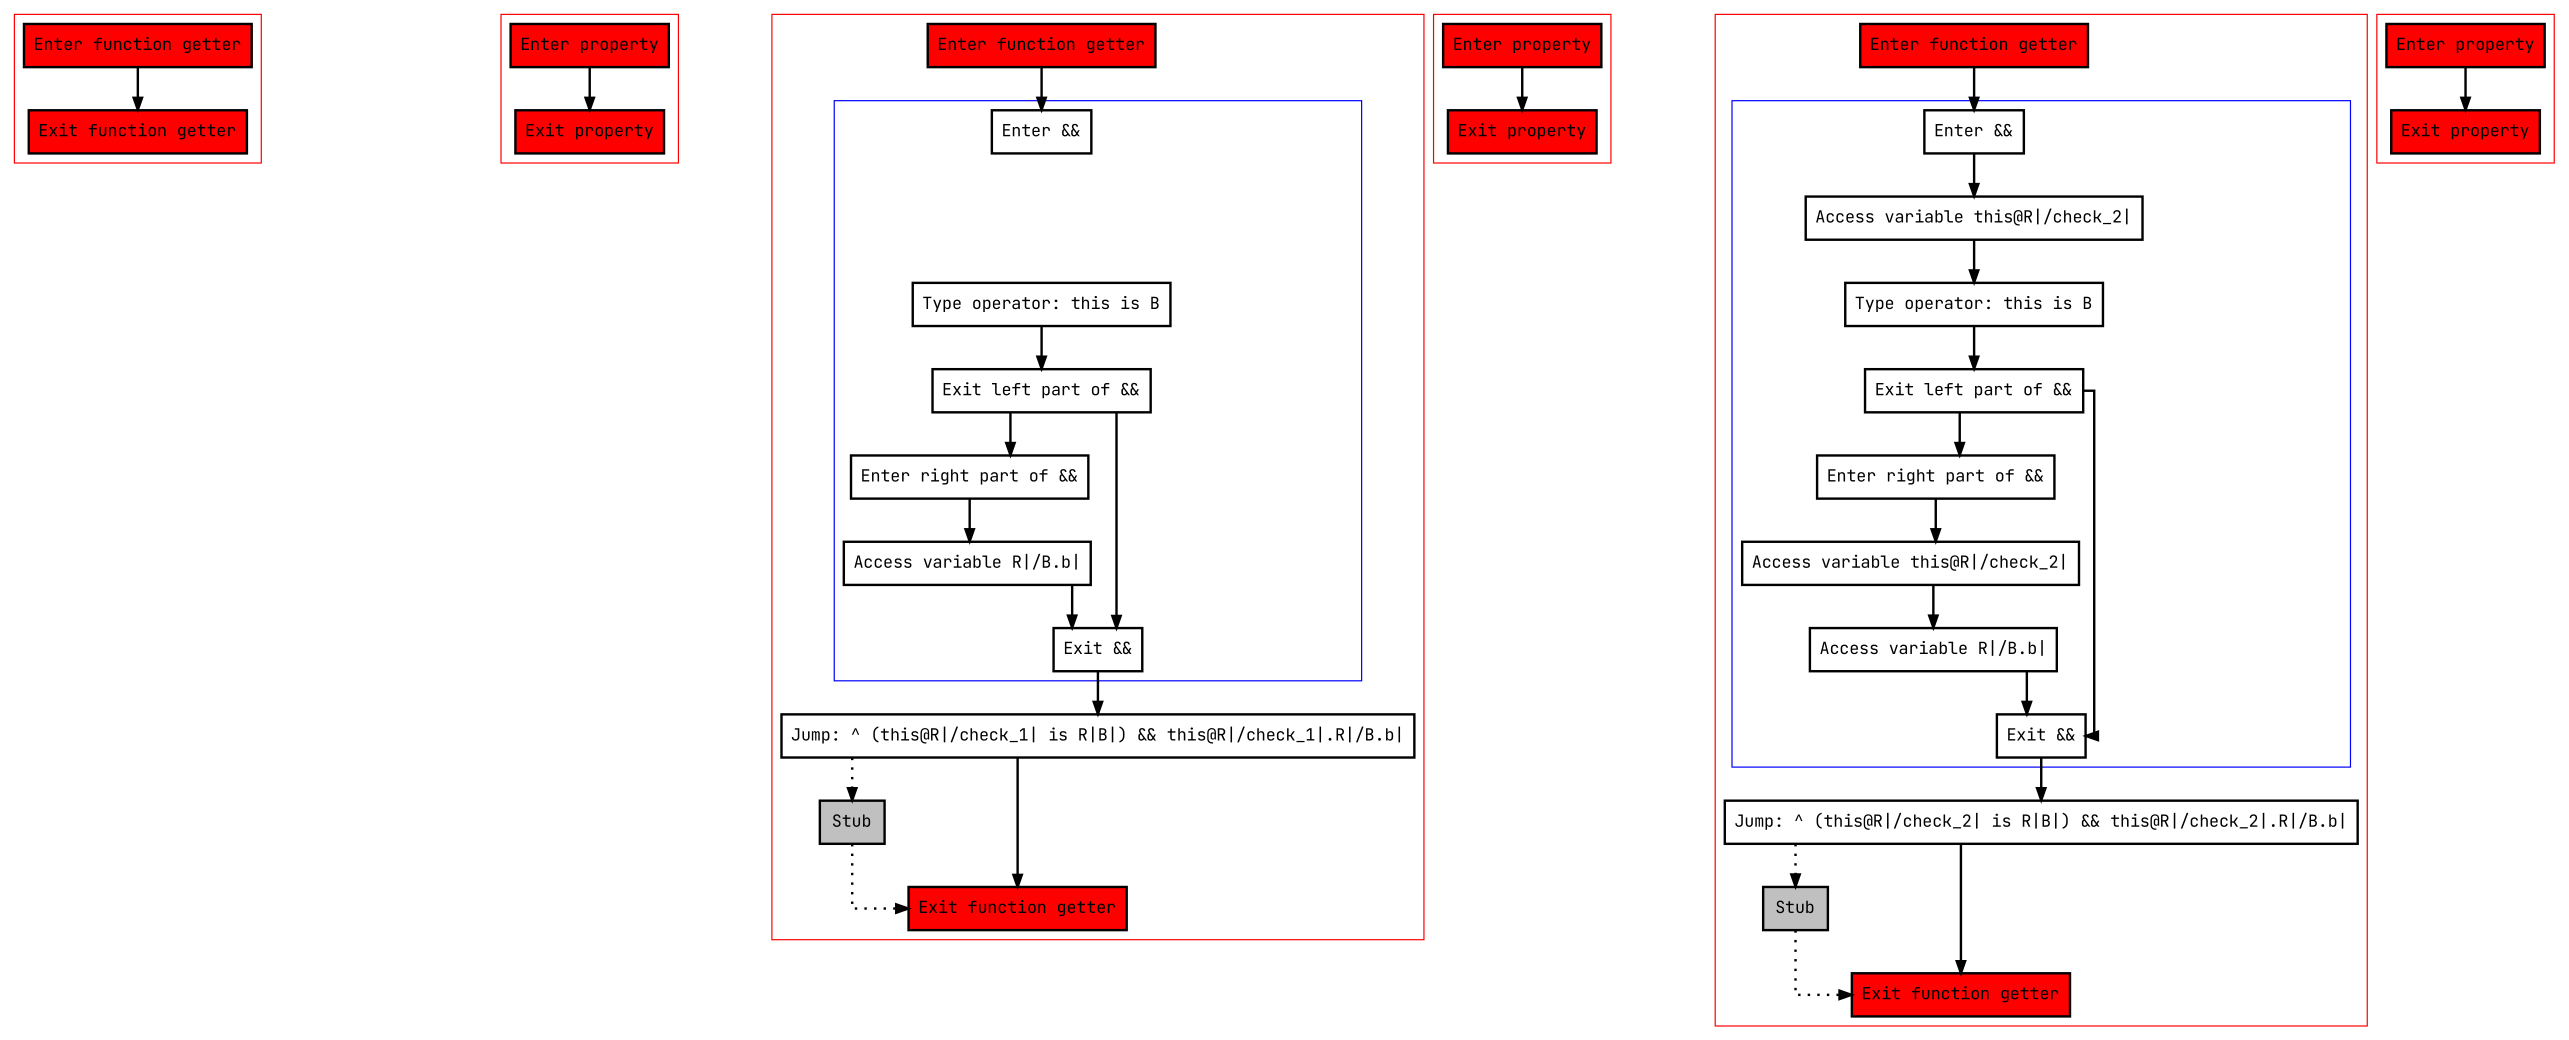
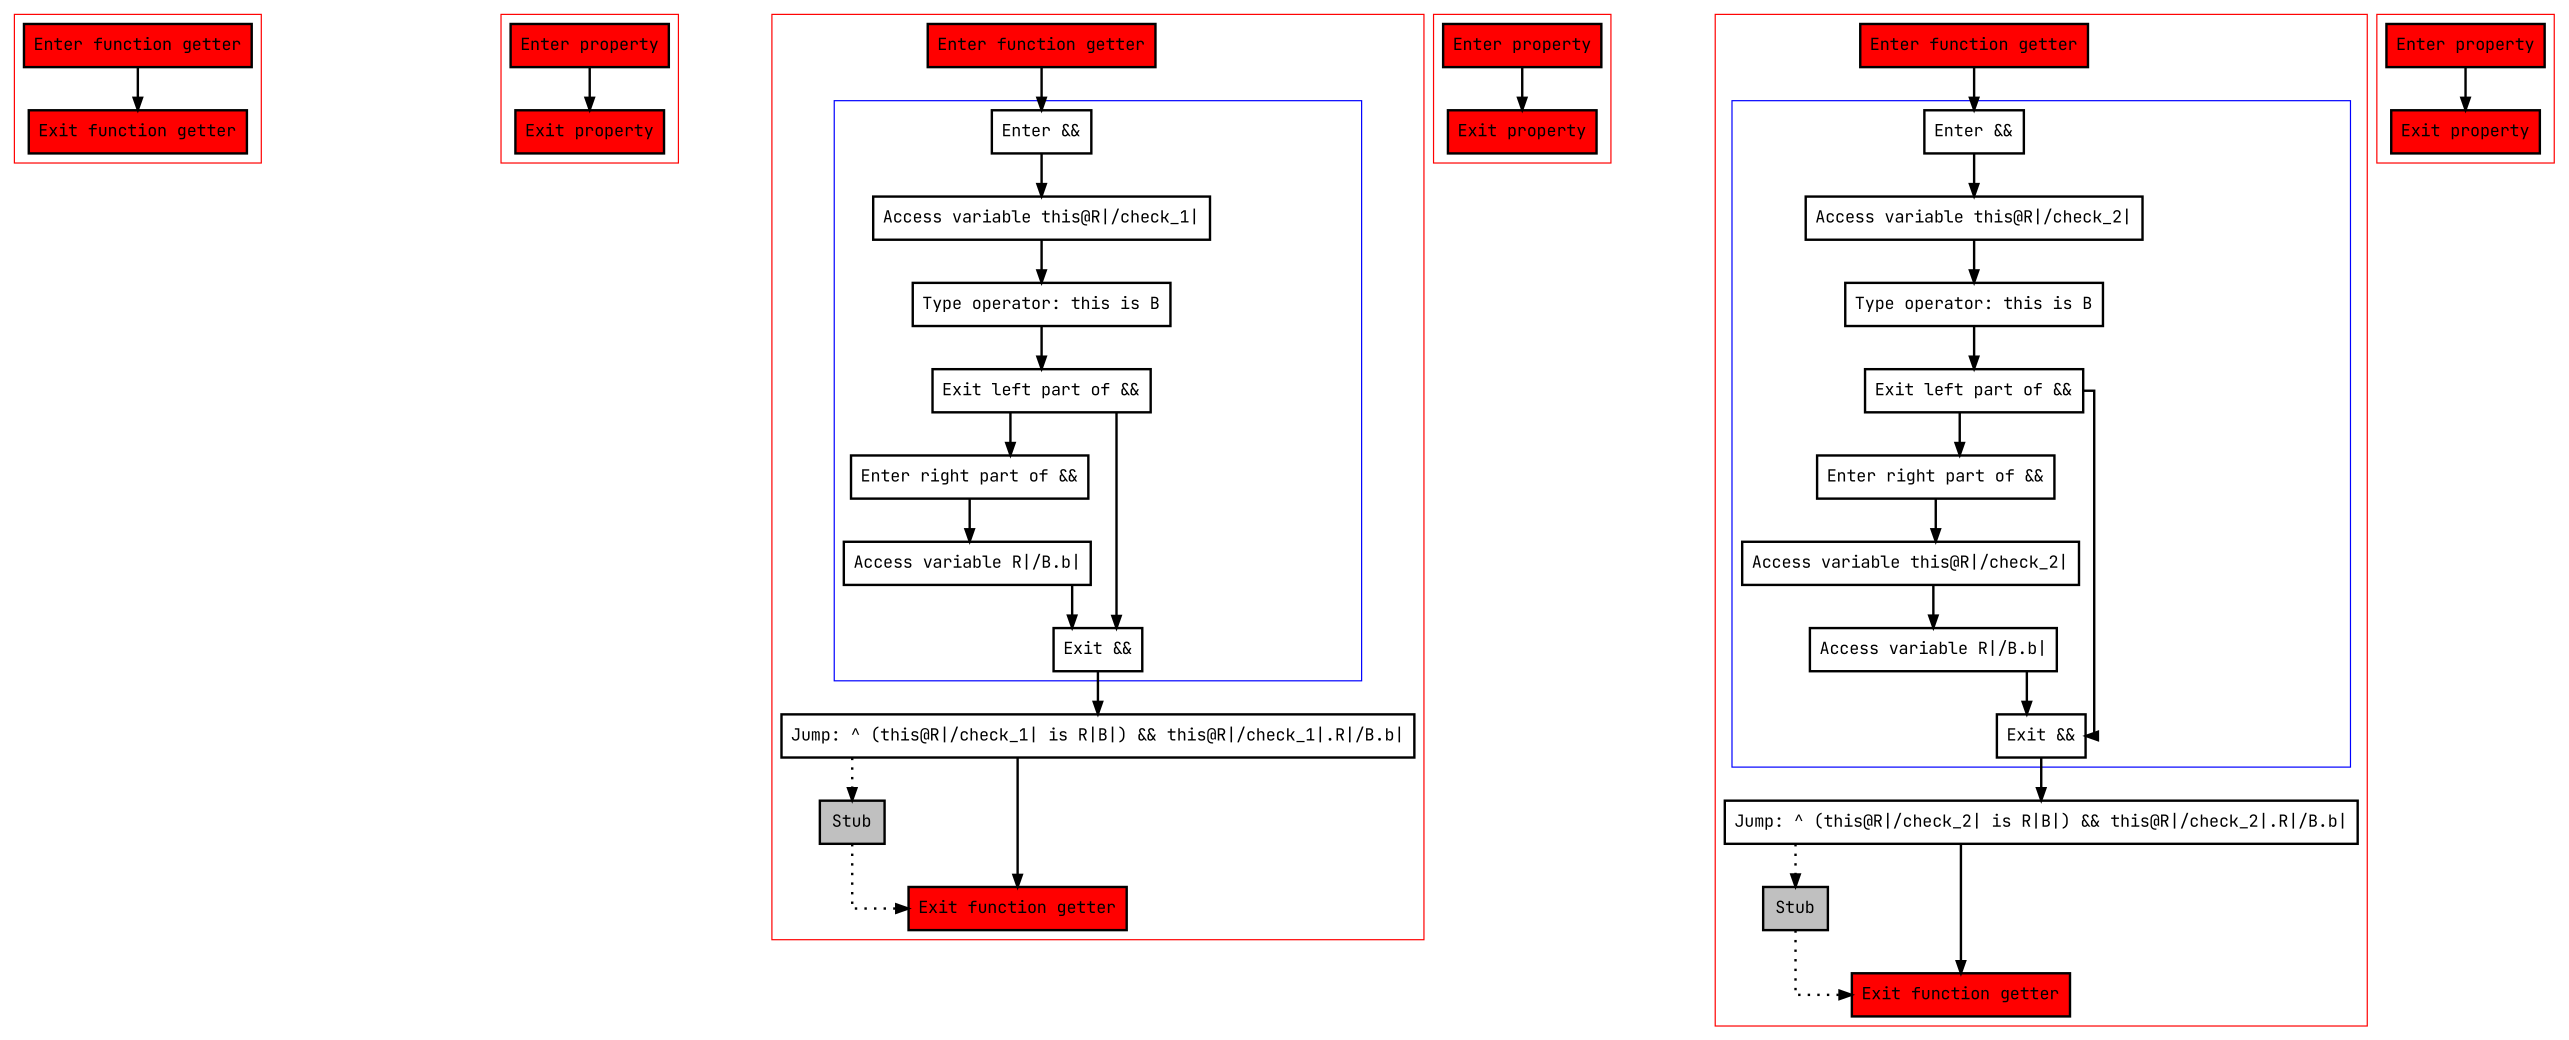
none -> (1042, 218)
